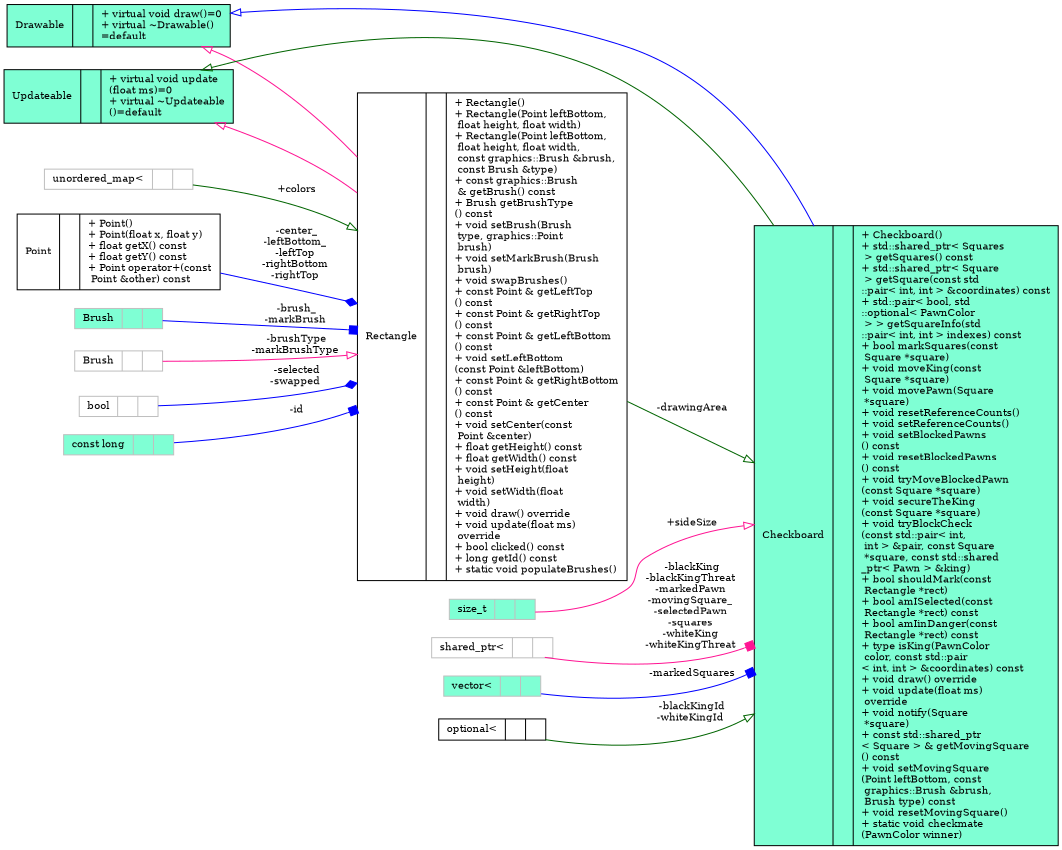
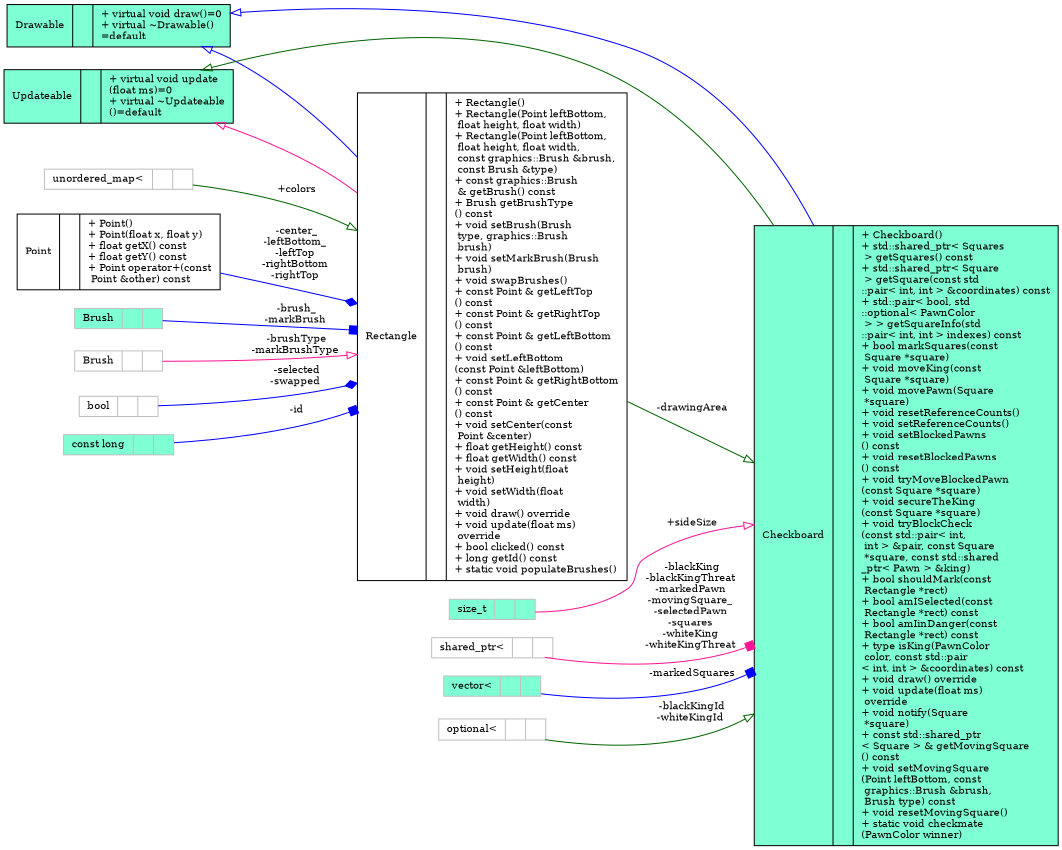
(290, 96) -> (290, 96)
(509, 236) -> (511, 236)
(492, 730) -> (492, 730)
